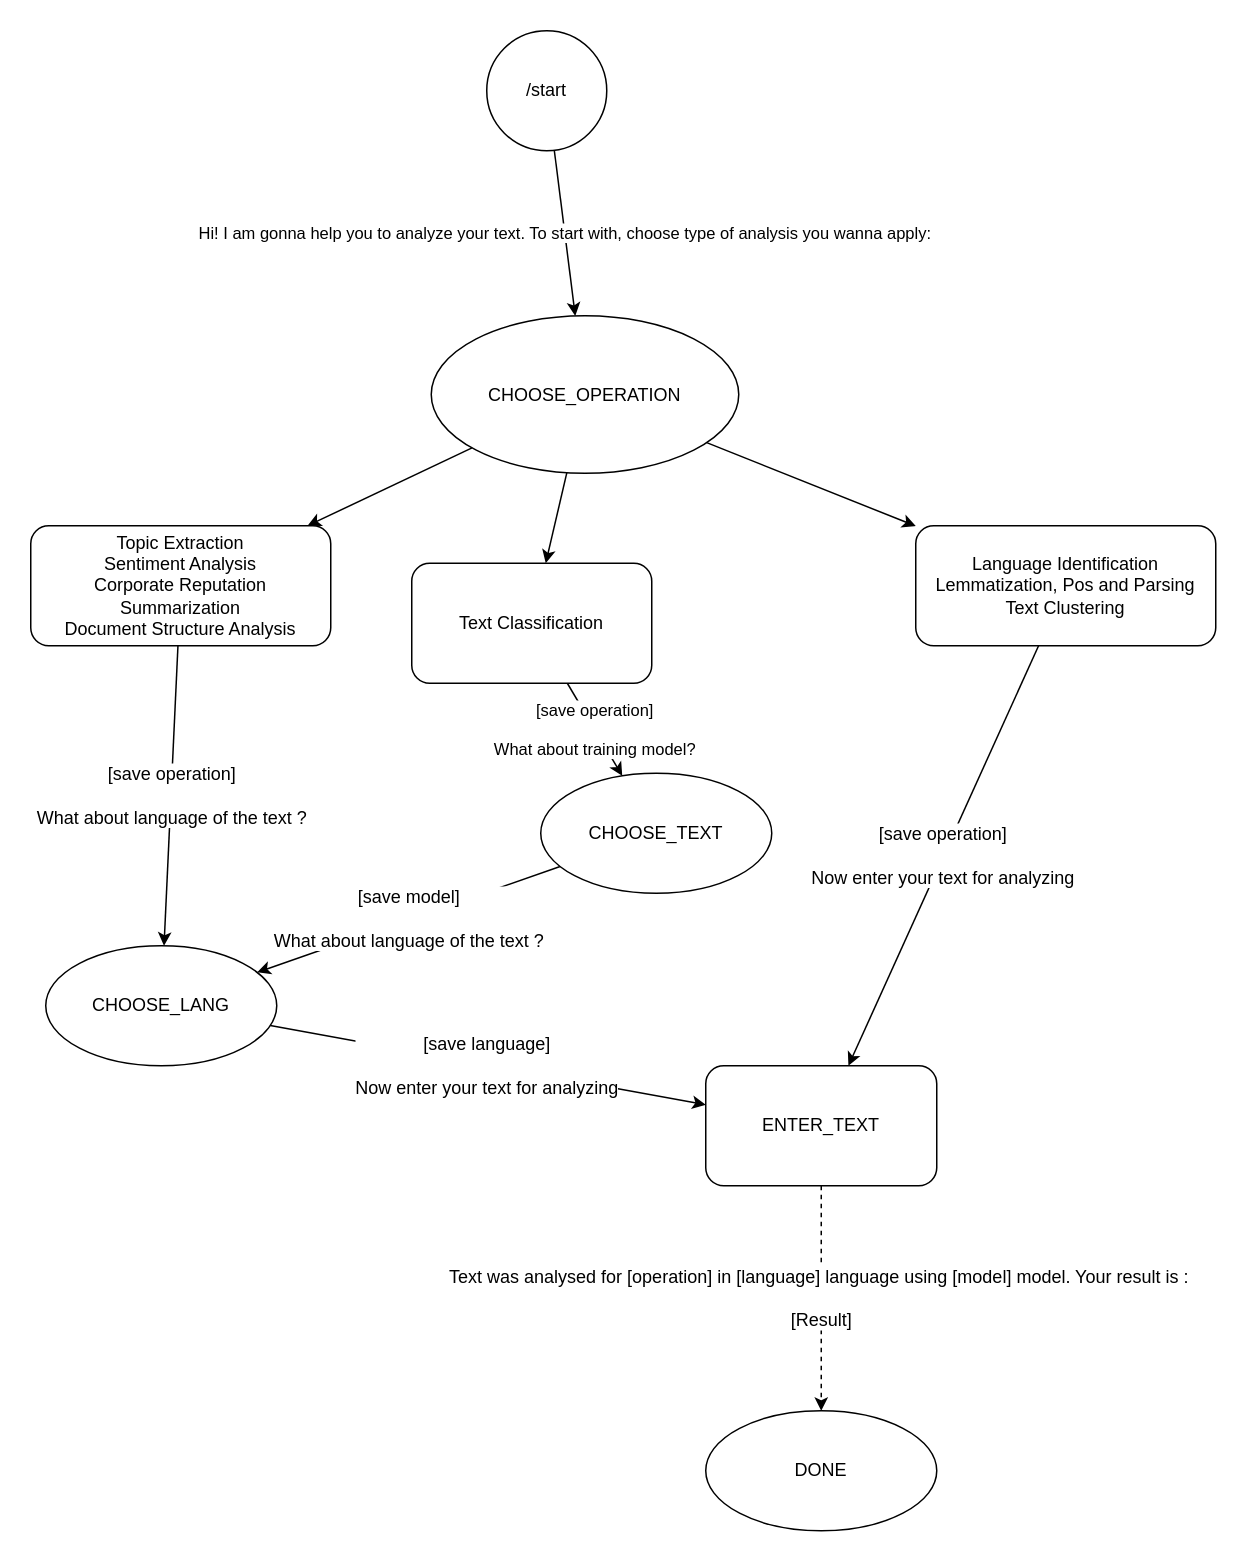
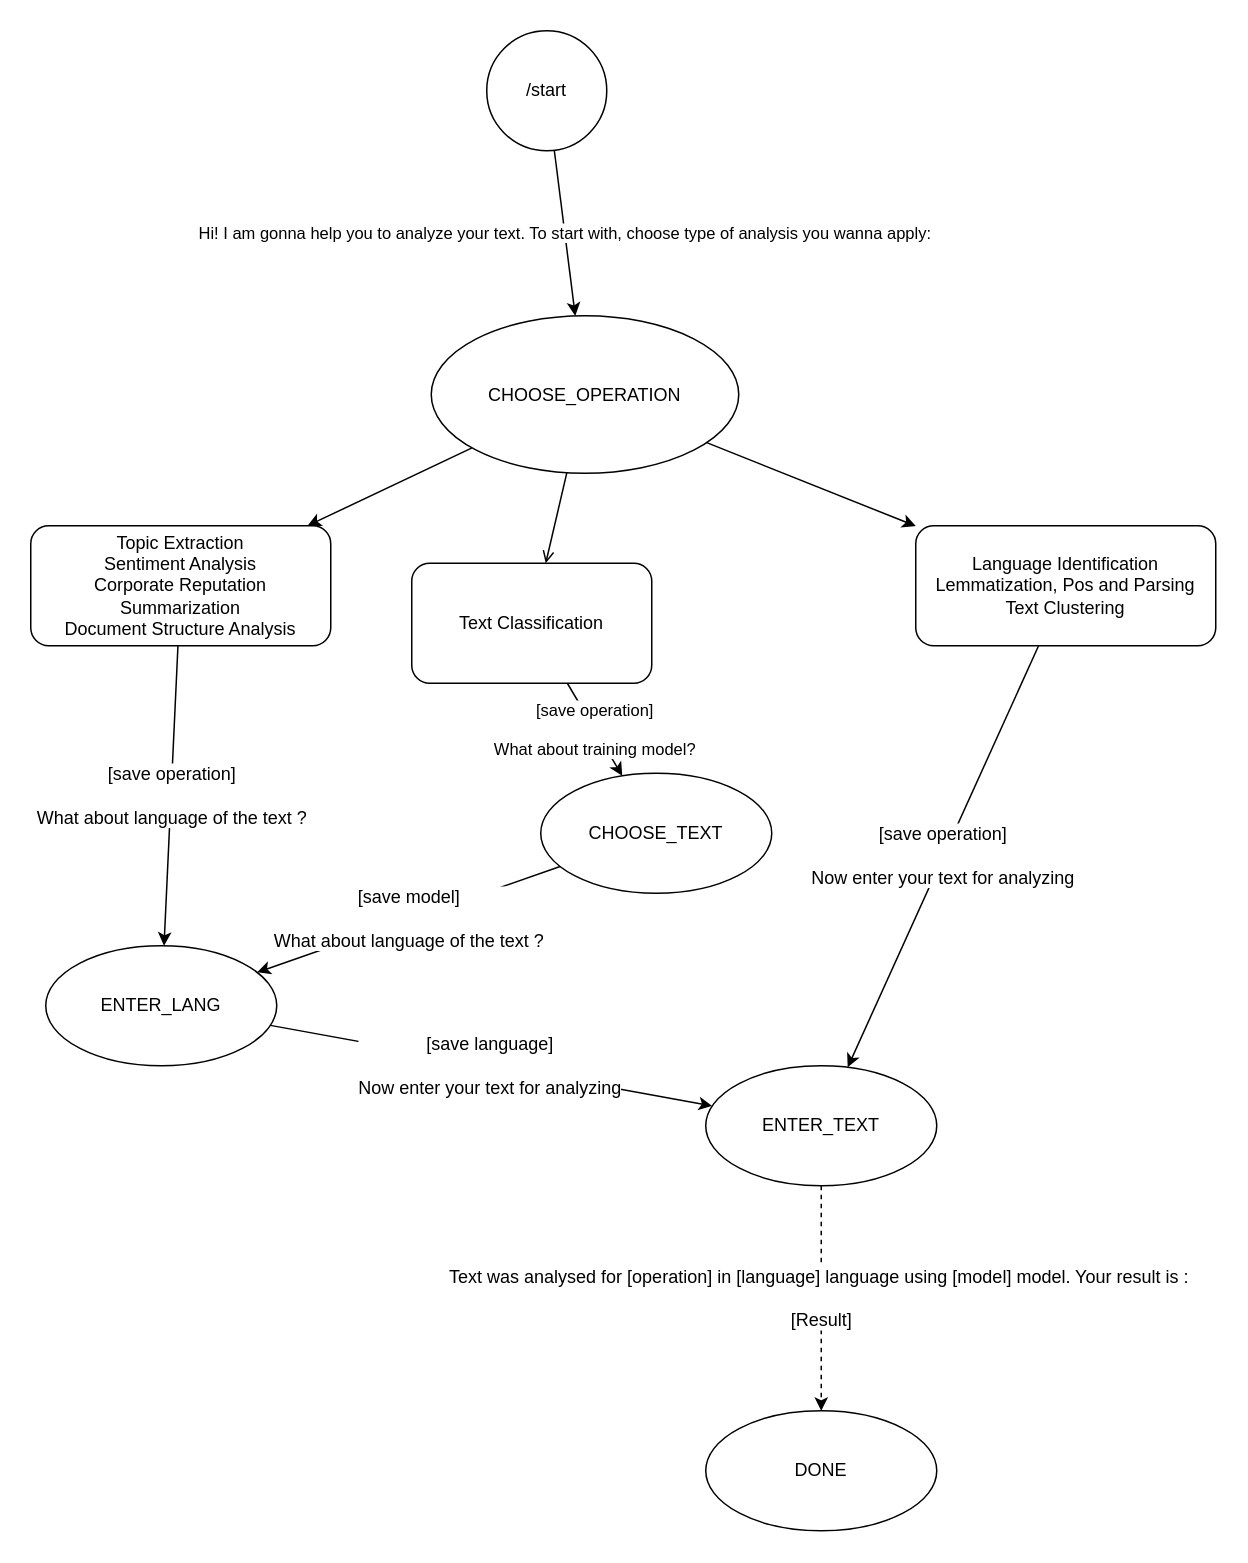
(548, 552) -> (548, 554)
(161, 1006) -> (161, 1006)
(821, 1126) -> (821, 1126)
